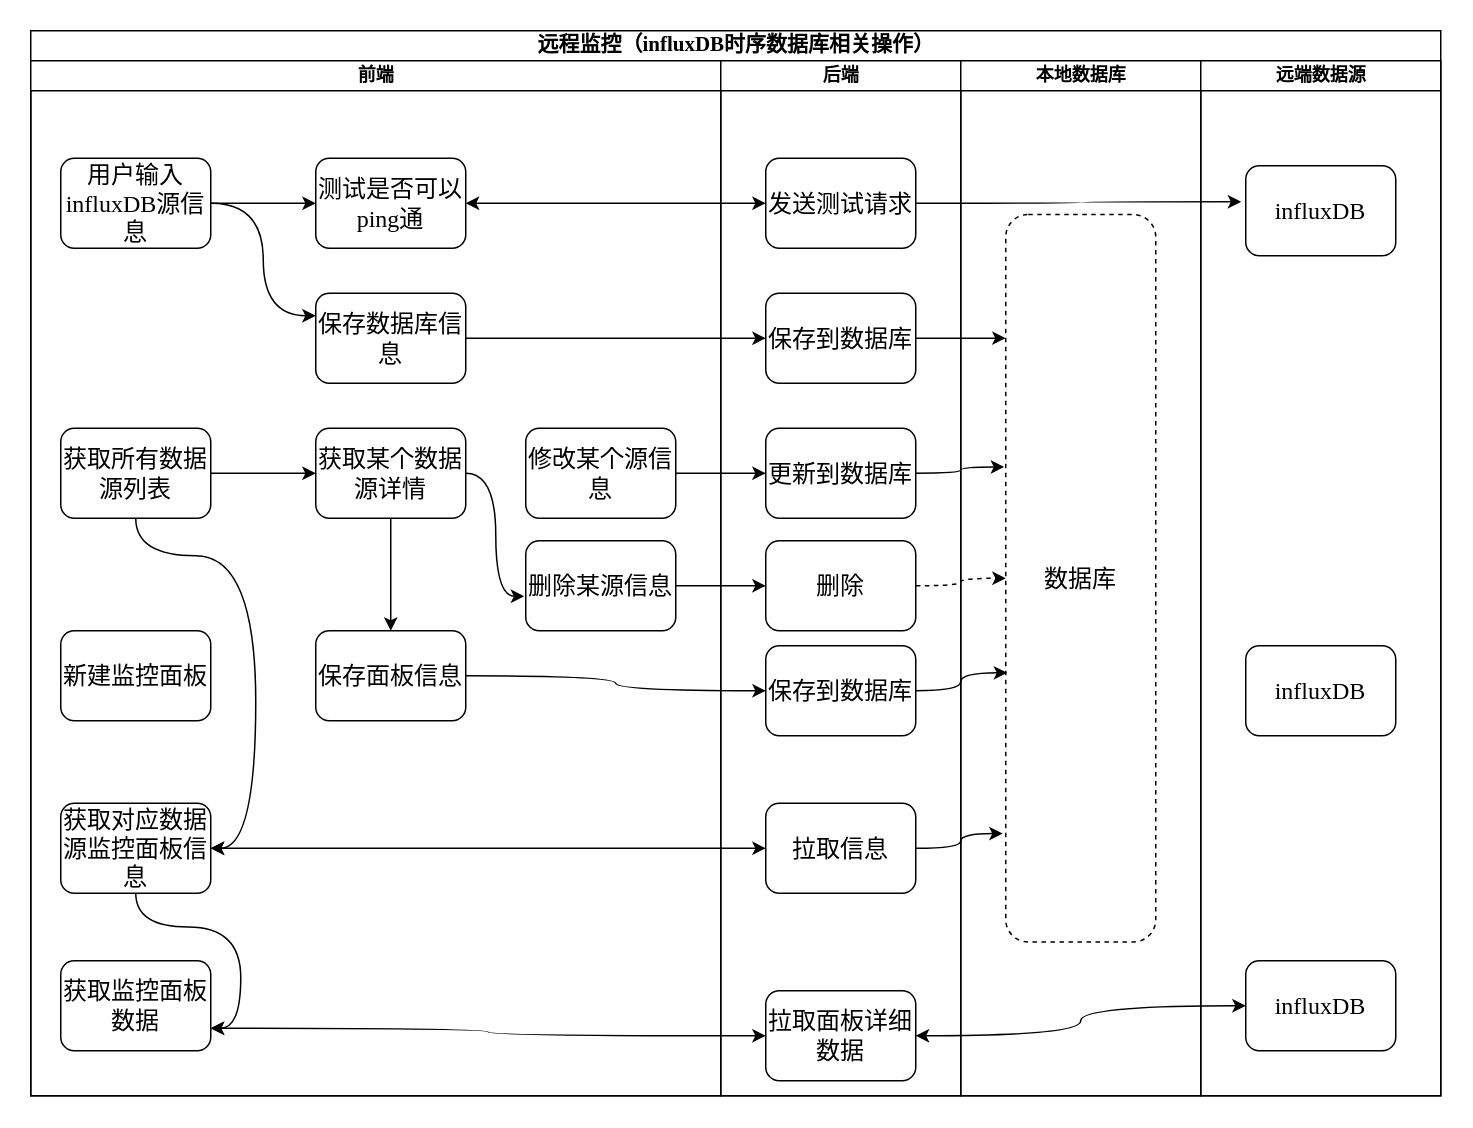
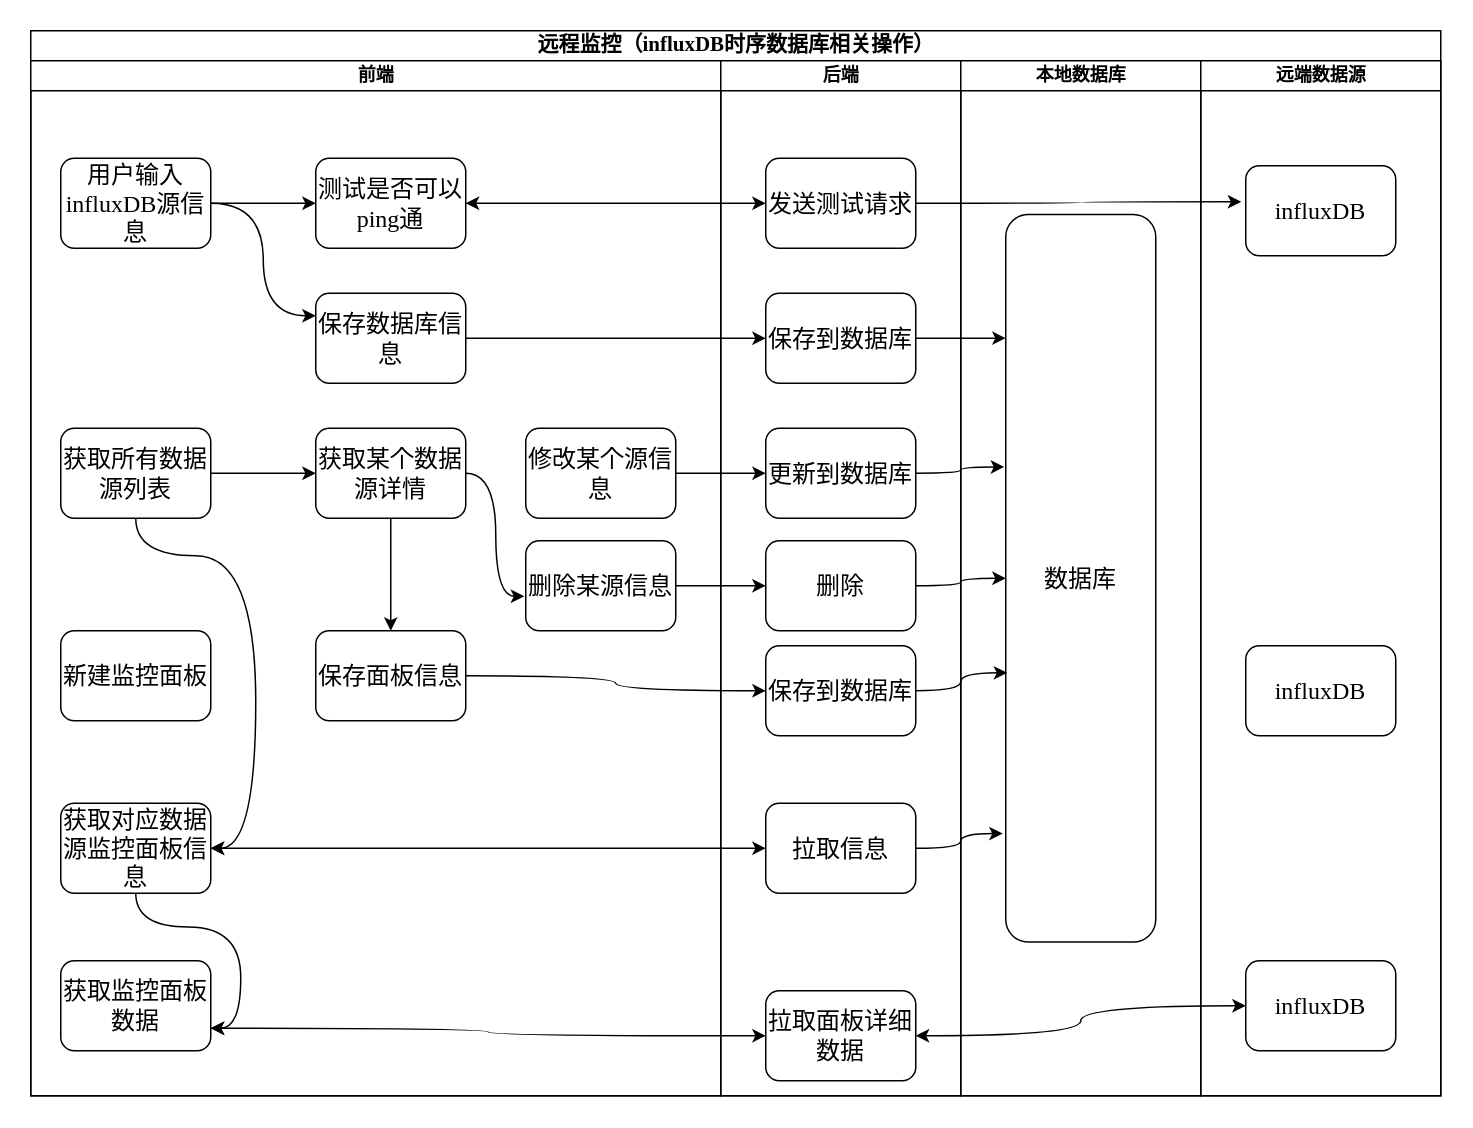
(1081, 578) -> (1081, 578)
(957, 584) -> (957, 584)
